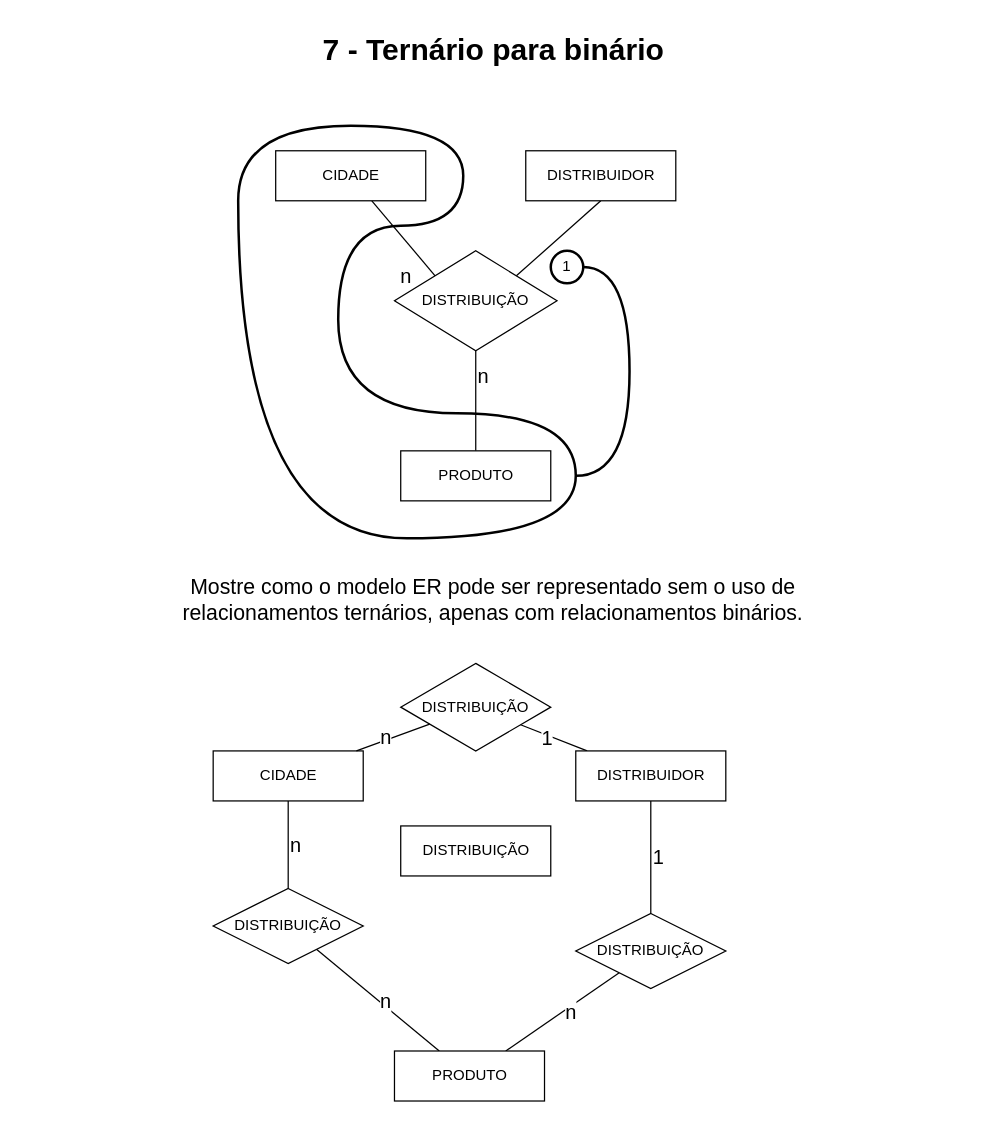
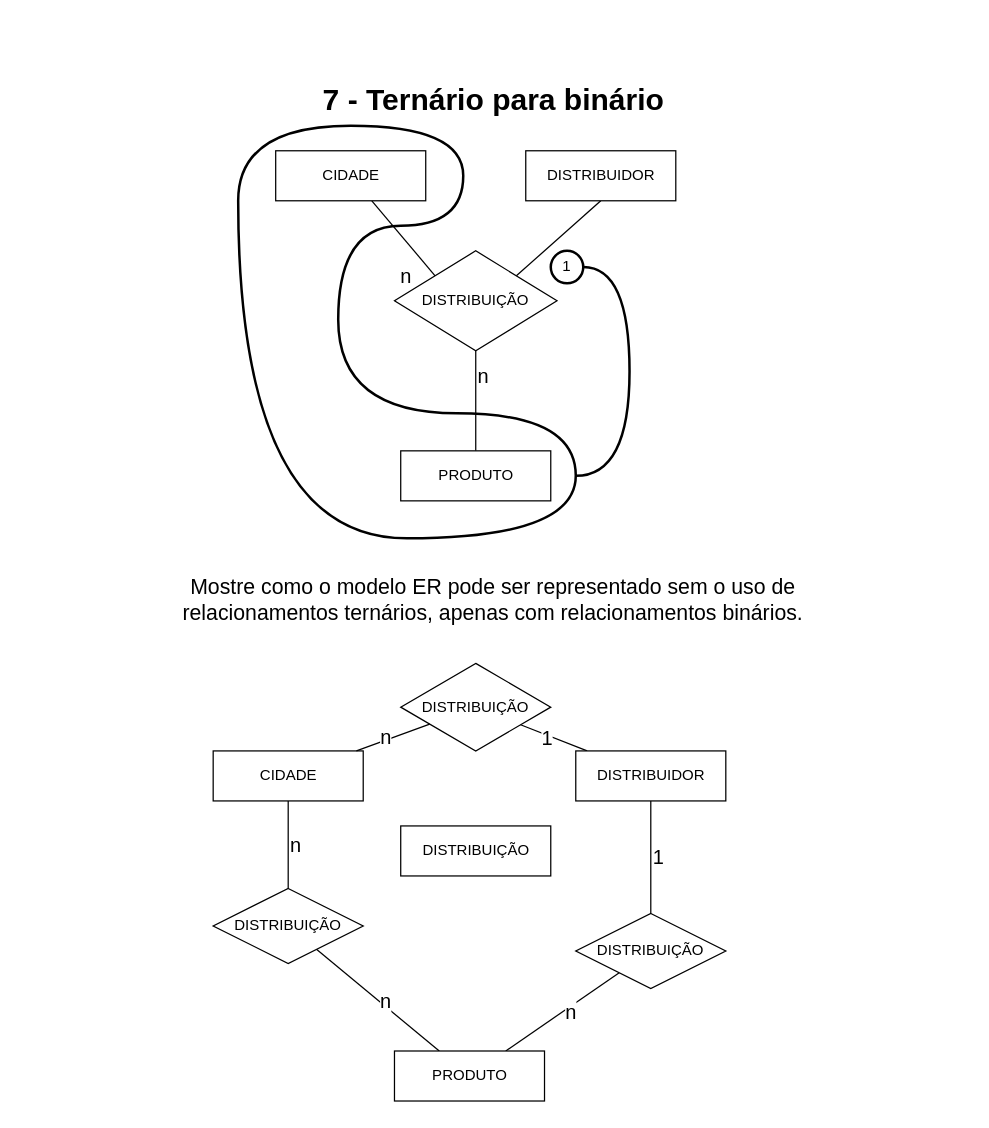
(494, 51) -> (494, 101)
